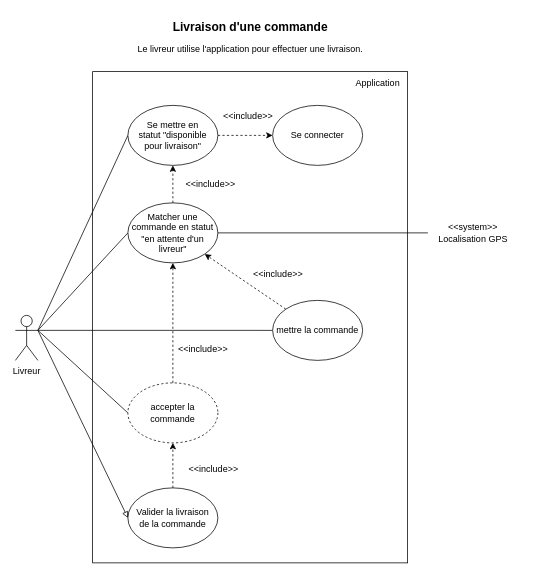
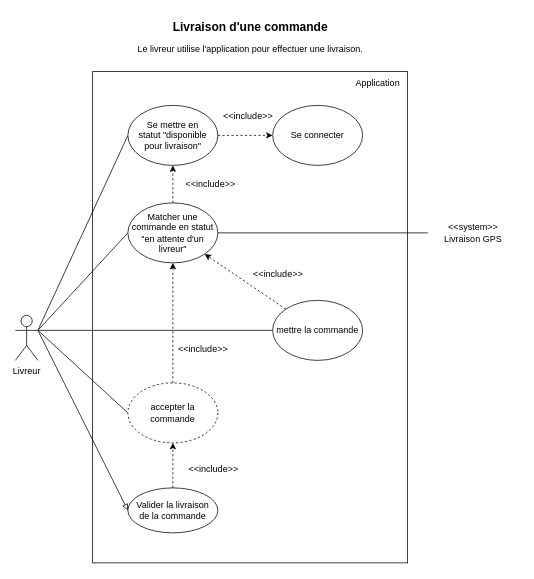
(473, 233) -> (473, 233)
(173, 518) -> (173, 510)
